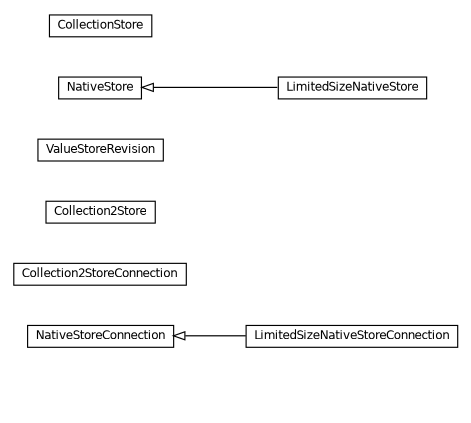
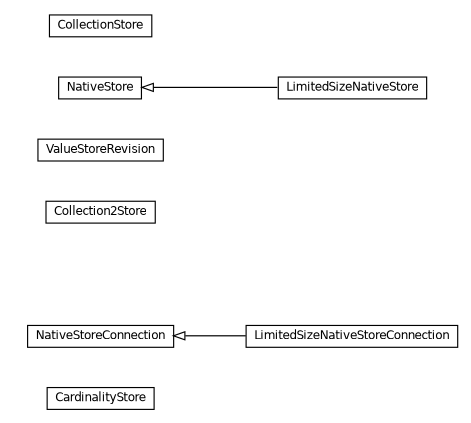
(100, 274) -> none
none -> (100, 398)
